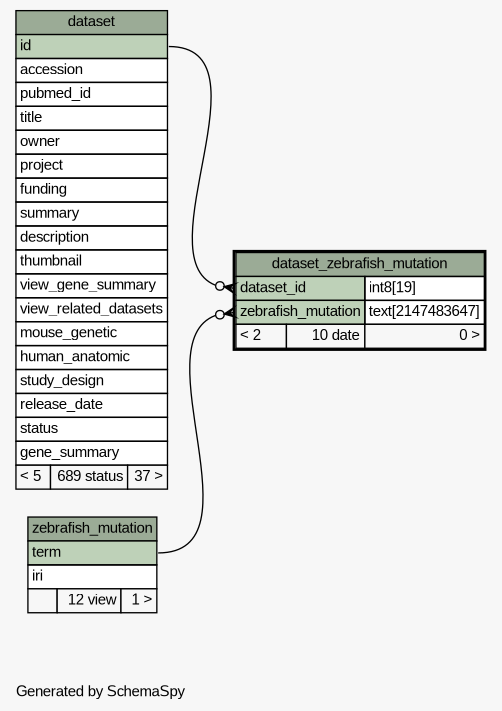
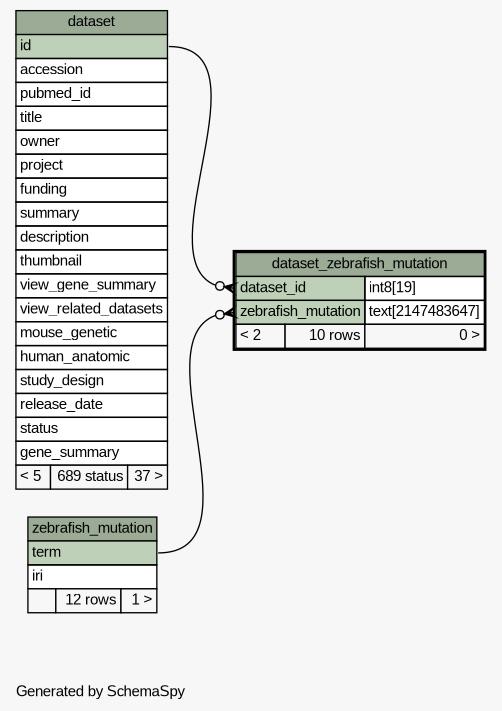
(336, 336) -> (335, 336)
(92, 600) -> (91, 600)
